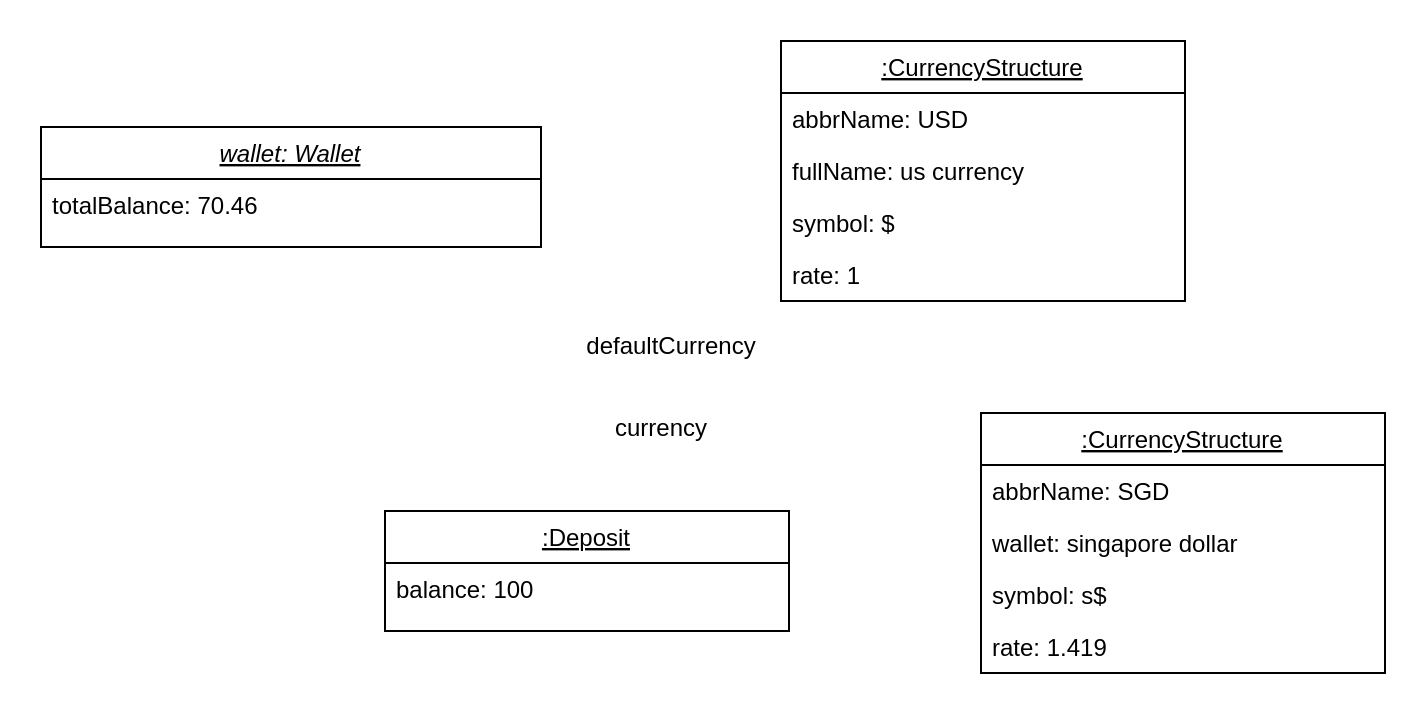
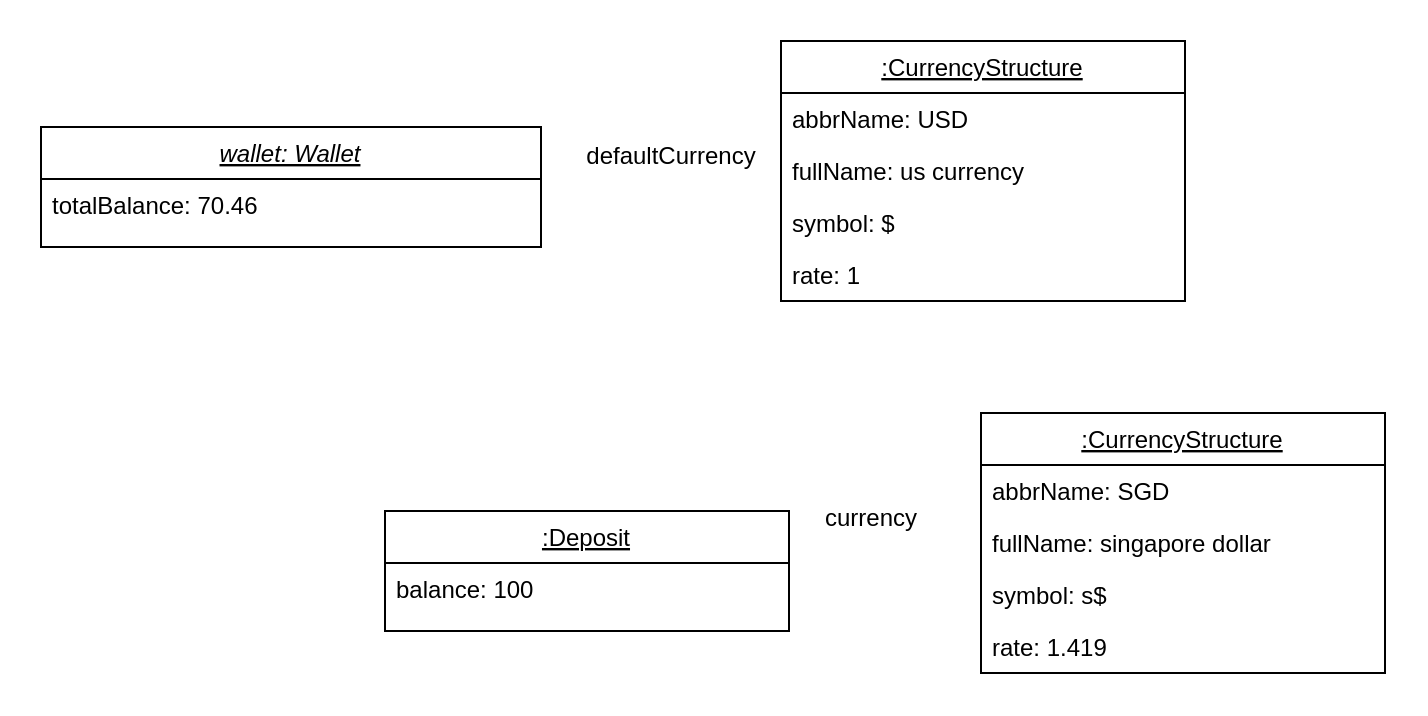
(671, 347) -> (671, 157)
(661, 429) -> (871, 519)
(1128, 544) -> (1142, 544)
